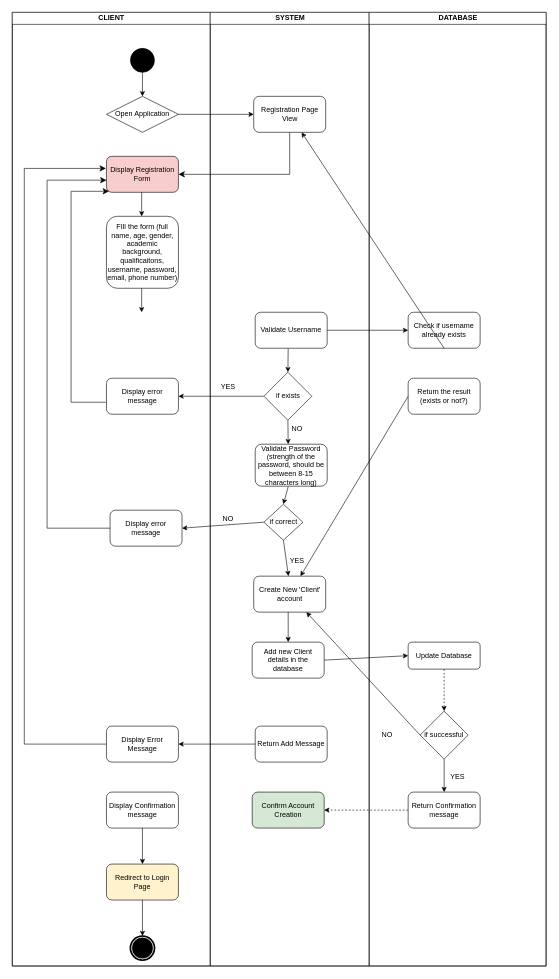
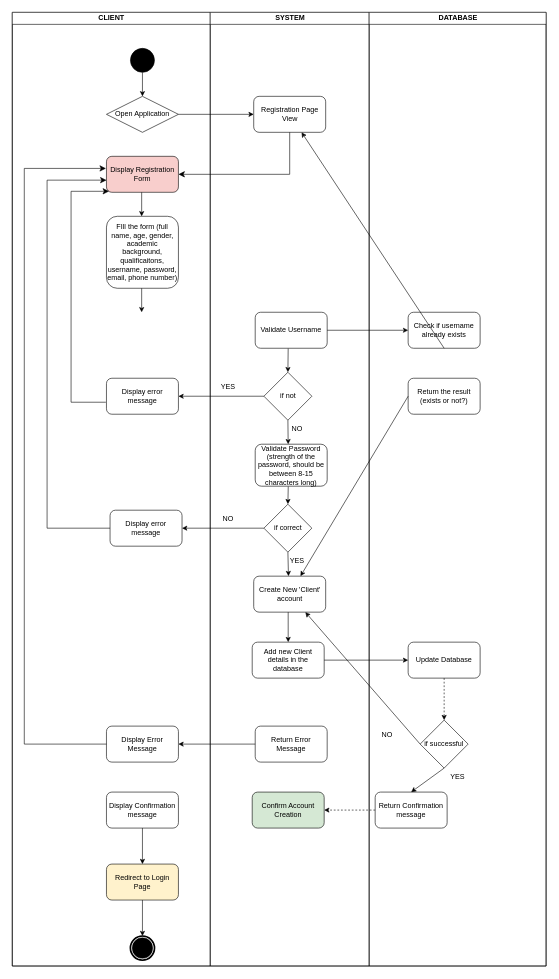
(288, 396) -> (288, 396)
(284, 522) -> (288, 528)
(444, 656) -> (444, 660)
(444, 735) -> (444, 744)
(291, 744) -> (291, 744)
(444, 810) -> (411, 810)
